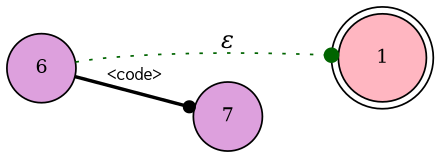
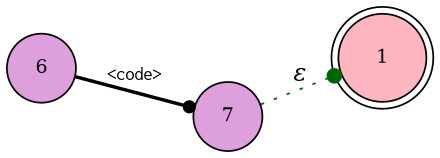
(200, 53) -> (294, 91)
